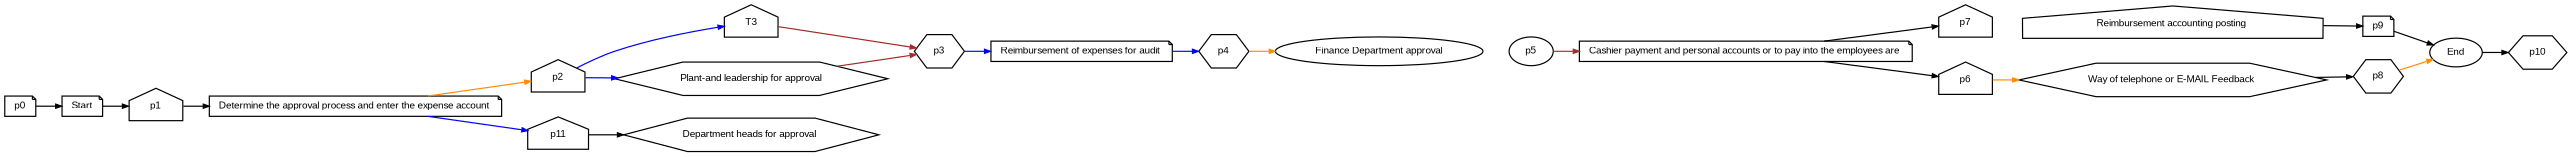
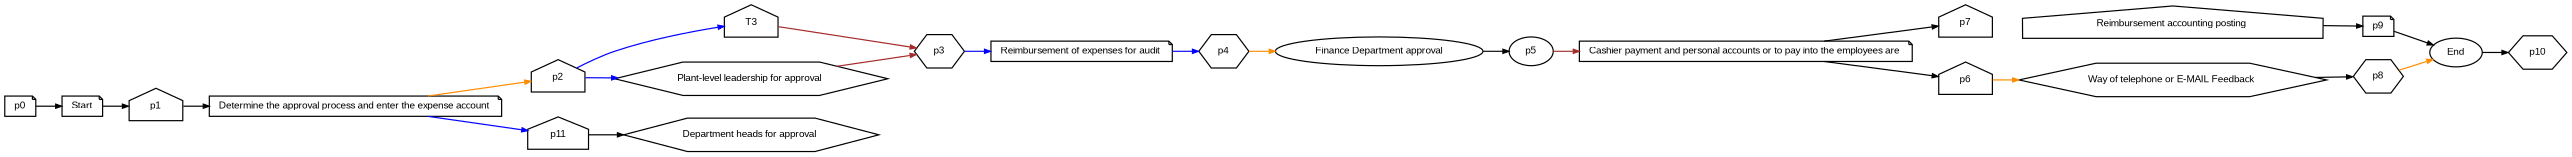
none -> (1493, 51)
(751, 79) -> (751, 79)
